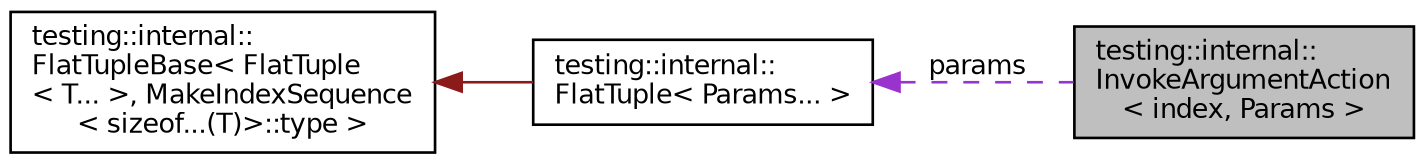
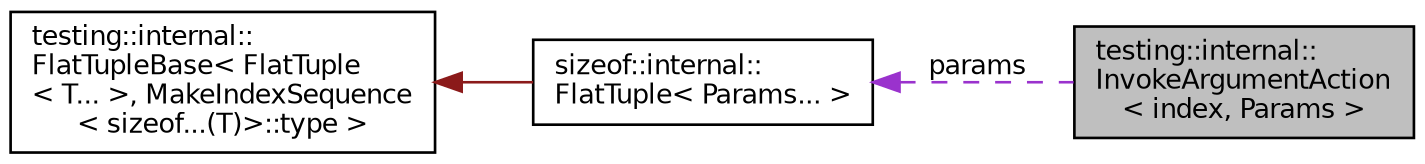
(703, 82) -> (703, 82)
